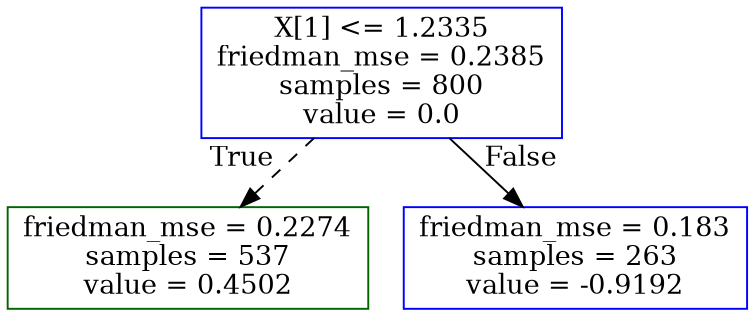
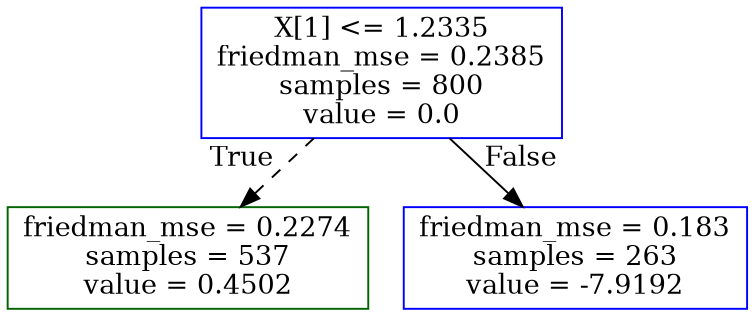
(575, 258) -> (575, 258)
